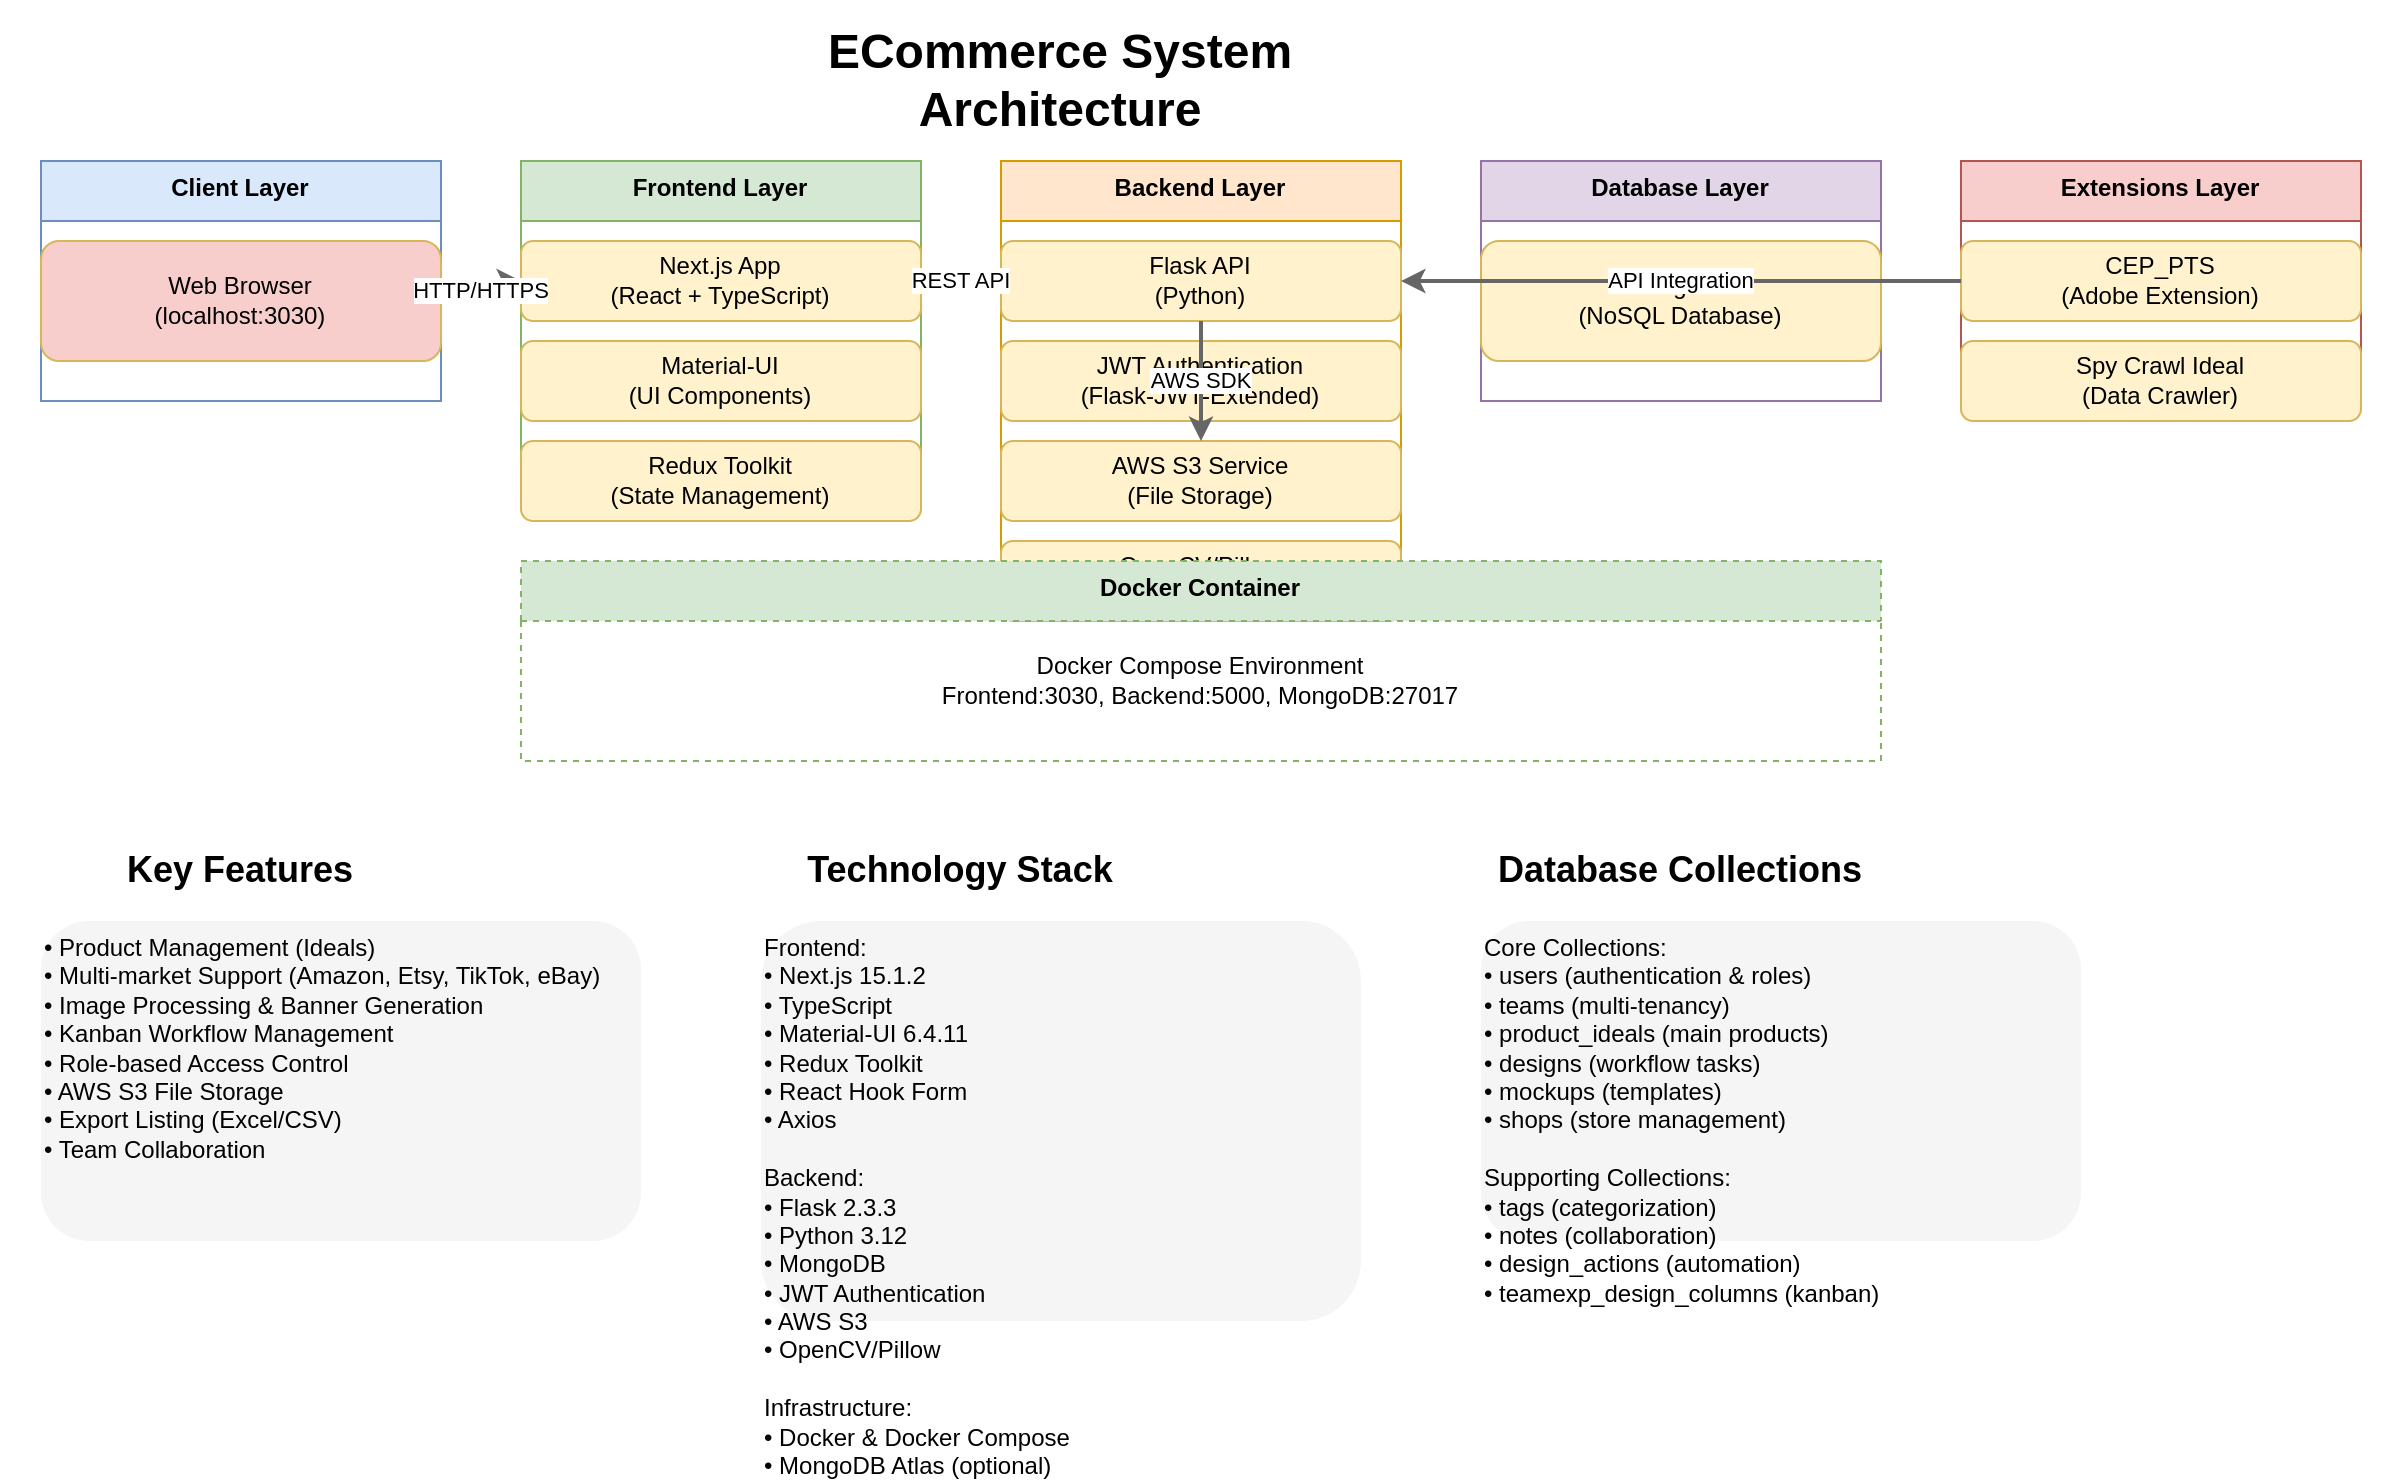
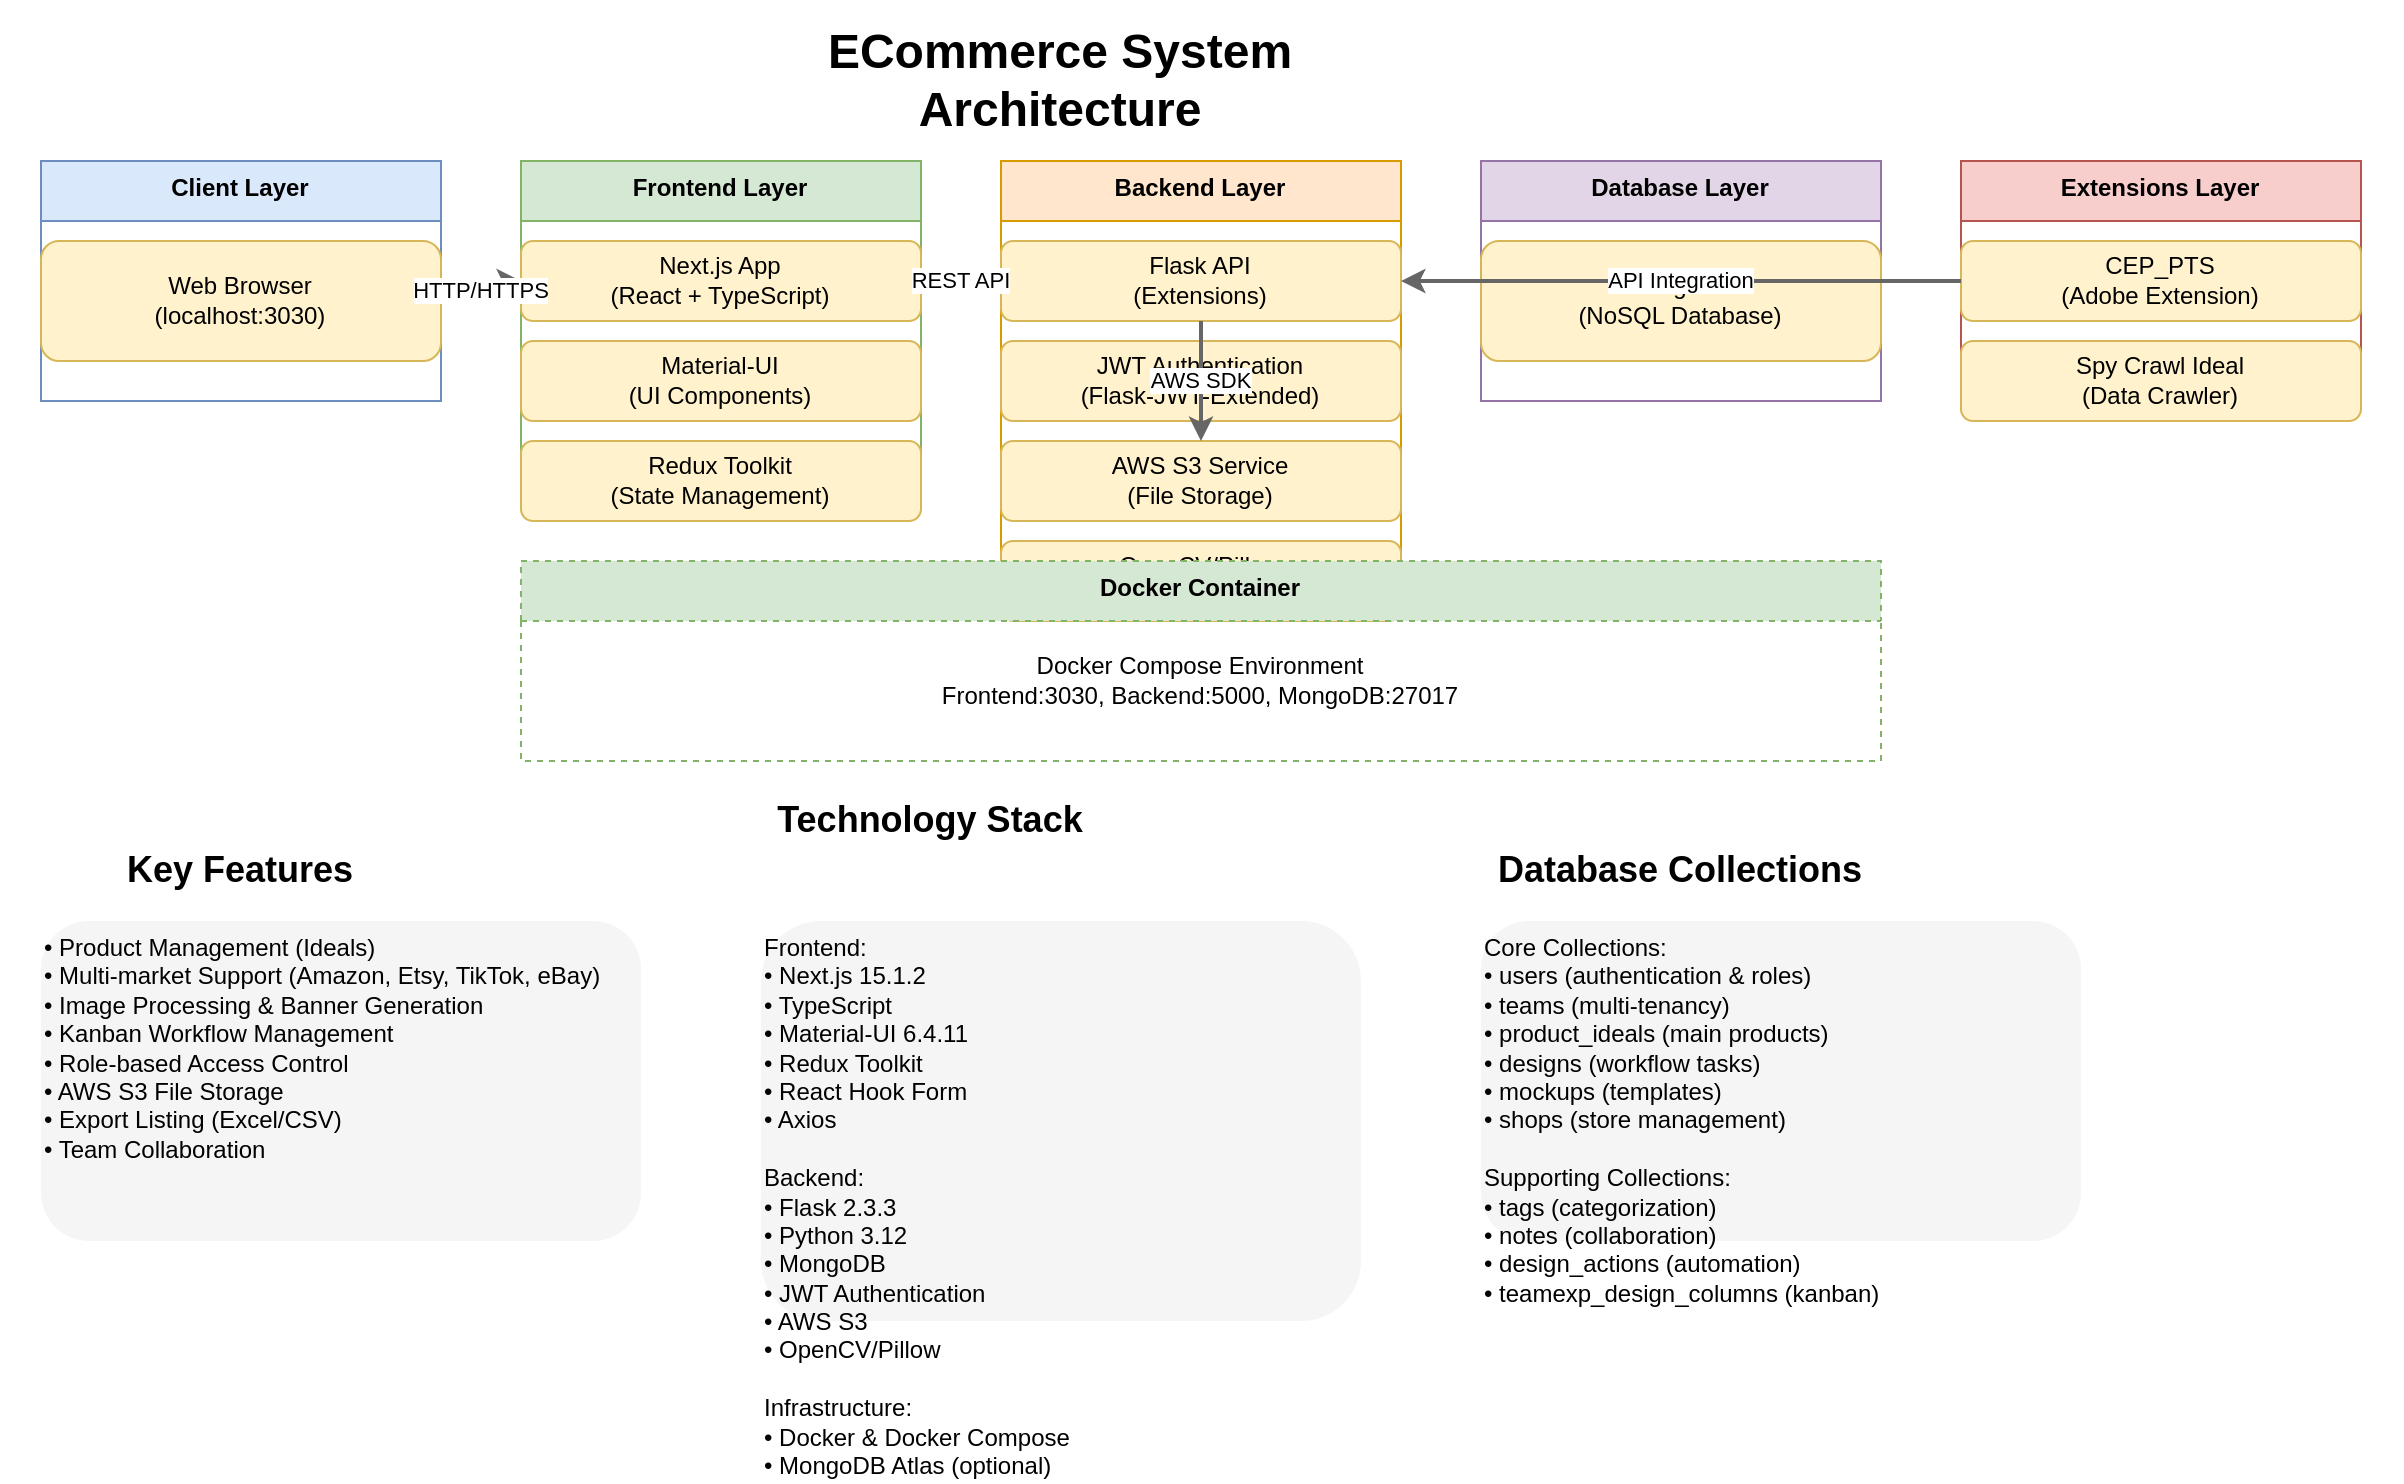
(1201, 281) -> (1201, 281)
(241, 301) -> (241, 301)
(961, 871) -> (931, 821)
